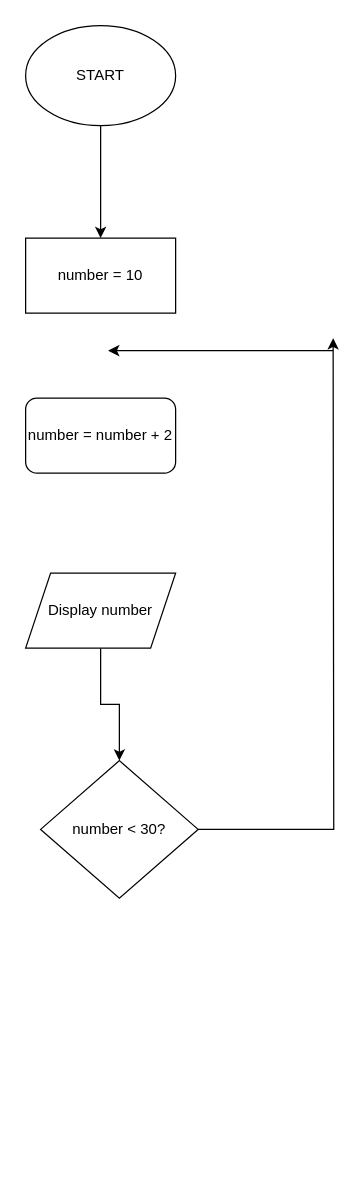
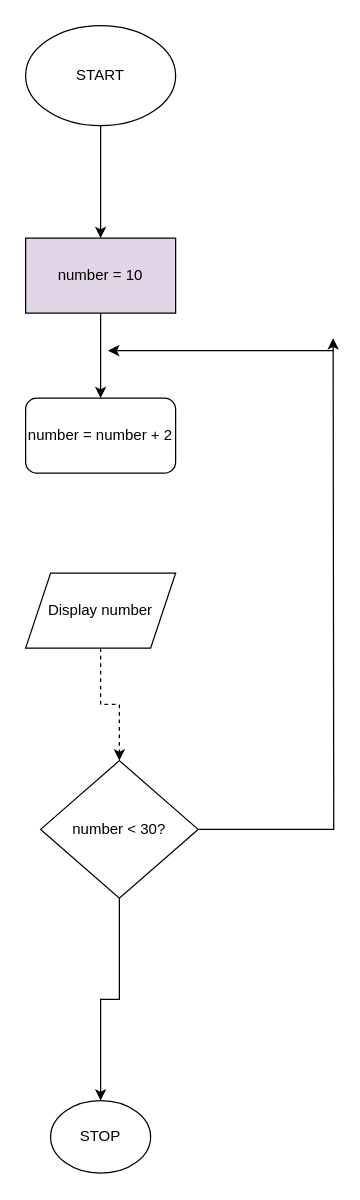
(101, 276) -> (101, 276)
none -> (101, 351)
(105, 704) -> (105, 704)
none -> (114, 999)
none -> (101, 1137)
